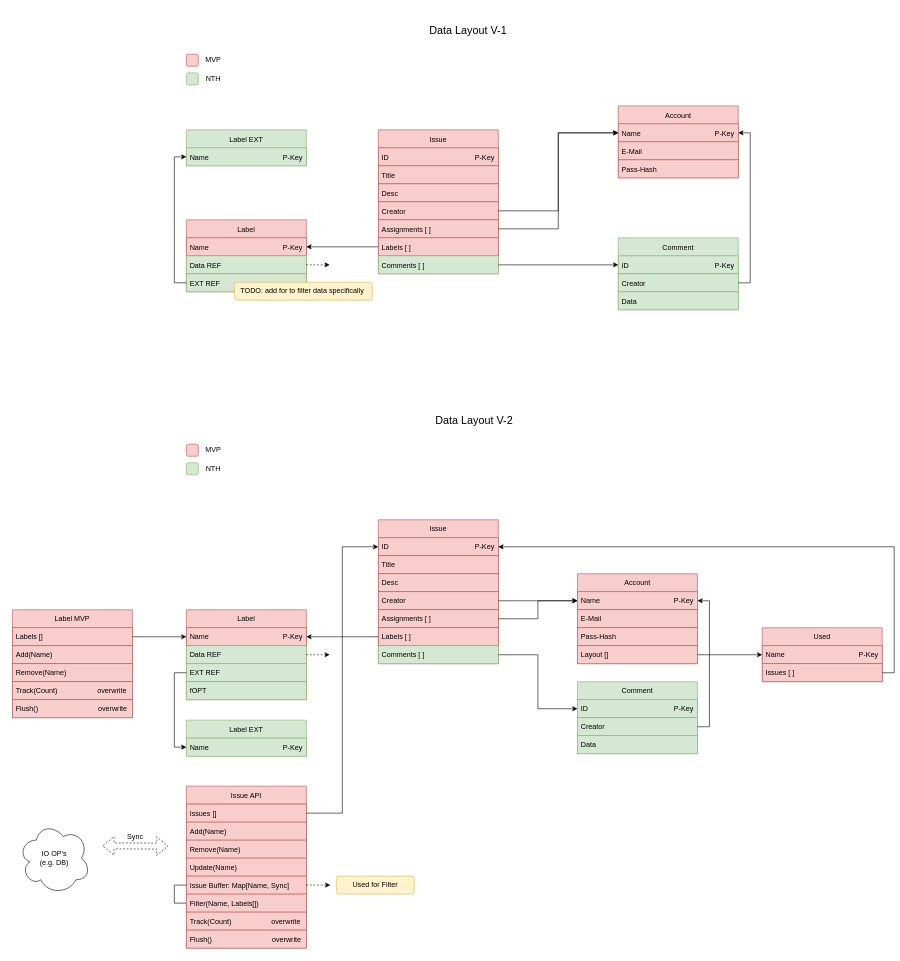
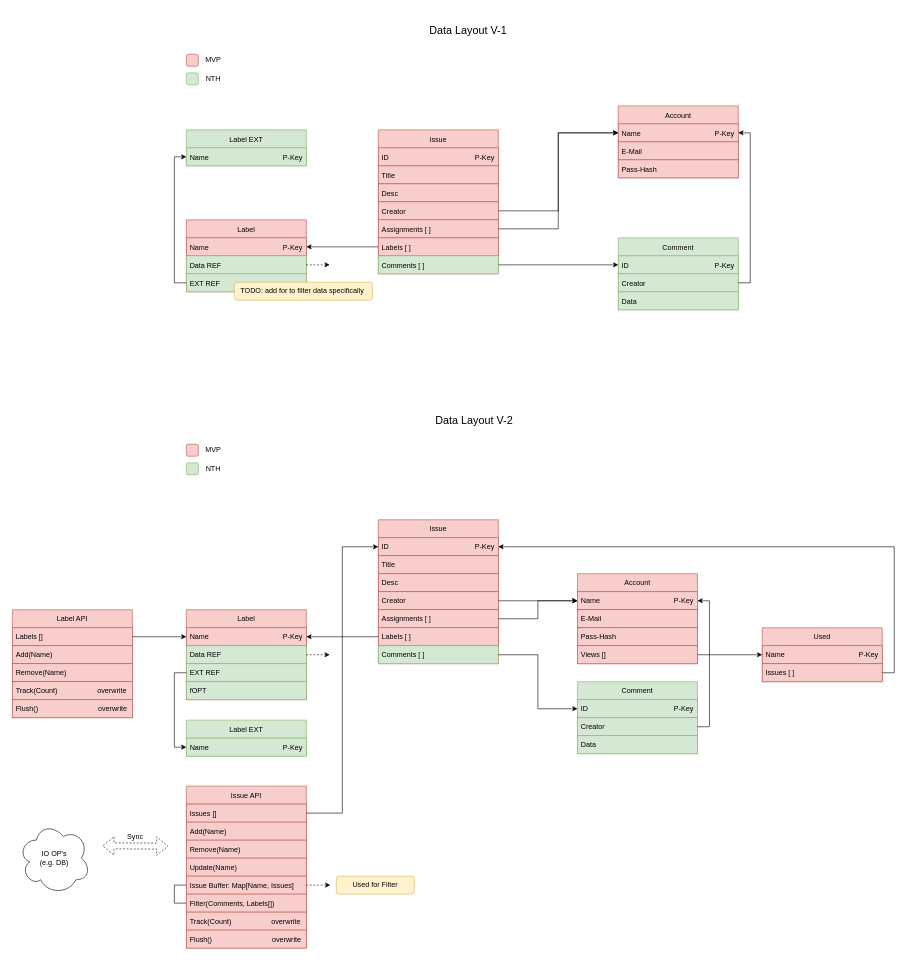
(72, 619) -> (72, 619)
(598, 655) -> (595, 655)
(243, 886) -> (247, 886)
(230, 904) -> (238, 904)
